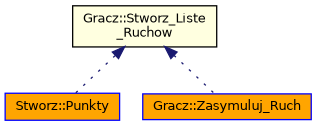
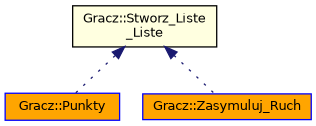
(145, 26) -> (145, 26)
(62, 107) -> (62, 107)
